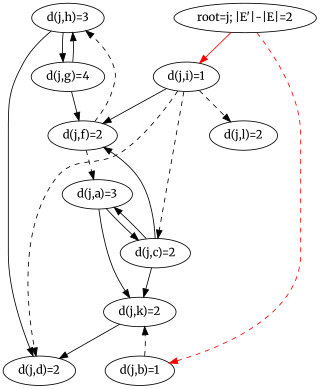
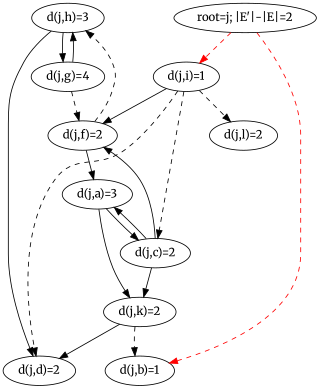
(218, 45) -> (218, 45)
(74, 102) -> (74, 102)
(88, 157) -> (88, 157)
(145, 345) -> (134, 337)
